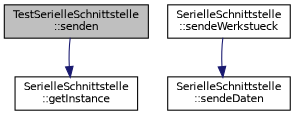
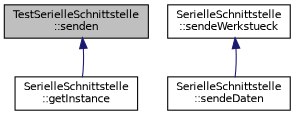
(69, 52) -> (83, 63)
(222, 52) -> (236, 63)
